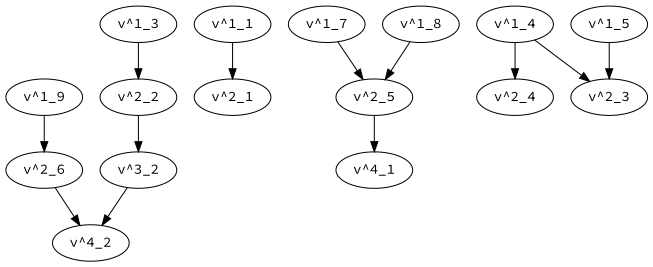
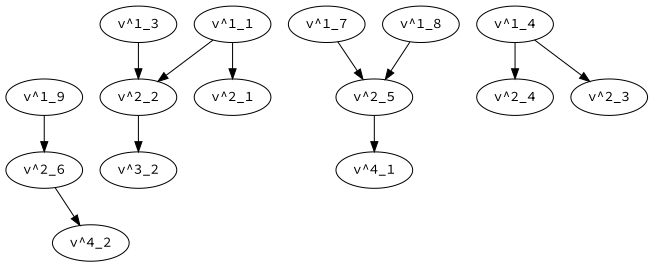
(609, 24) -> none
none -> (190, 58)
(118, 202) -> none
